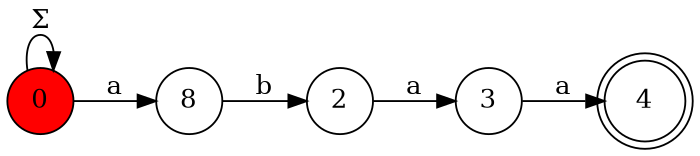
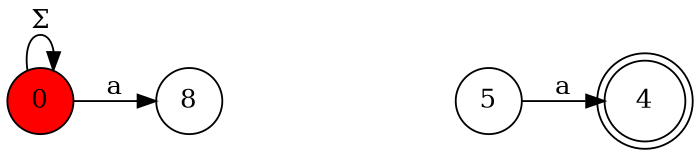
(340, 101) -> none
(489, 101) -> (489, 101)
